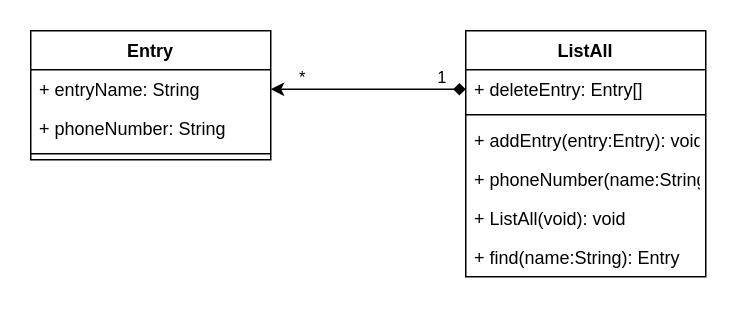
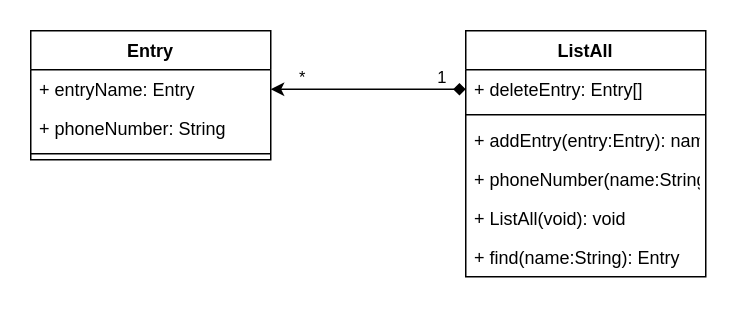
(125, 90) -> (123, 90)
(608, 141) -> (611, 141)
